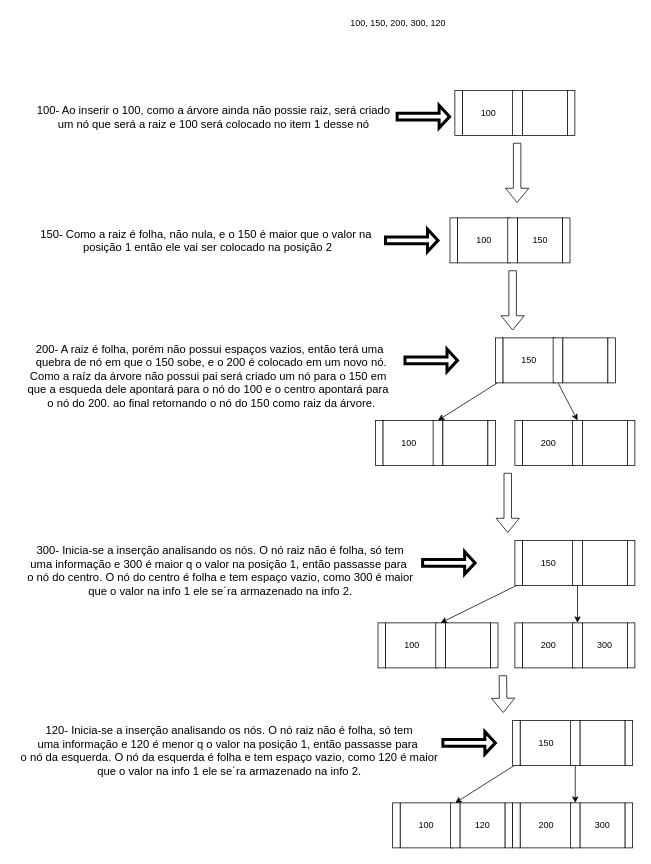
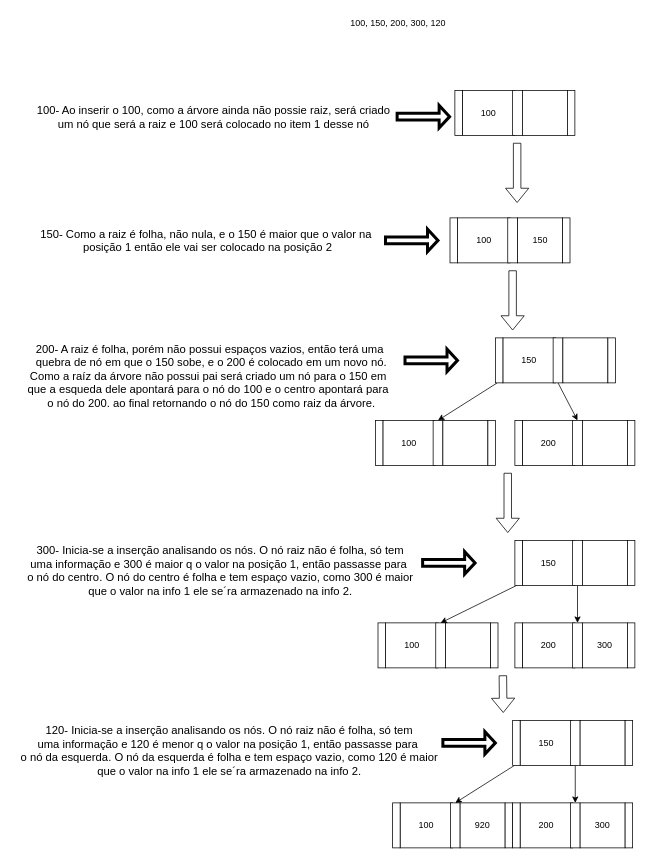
(483, 825) -> (483, 825)
